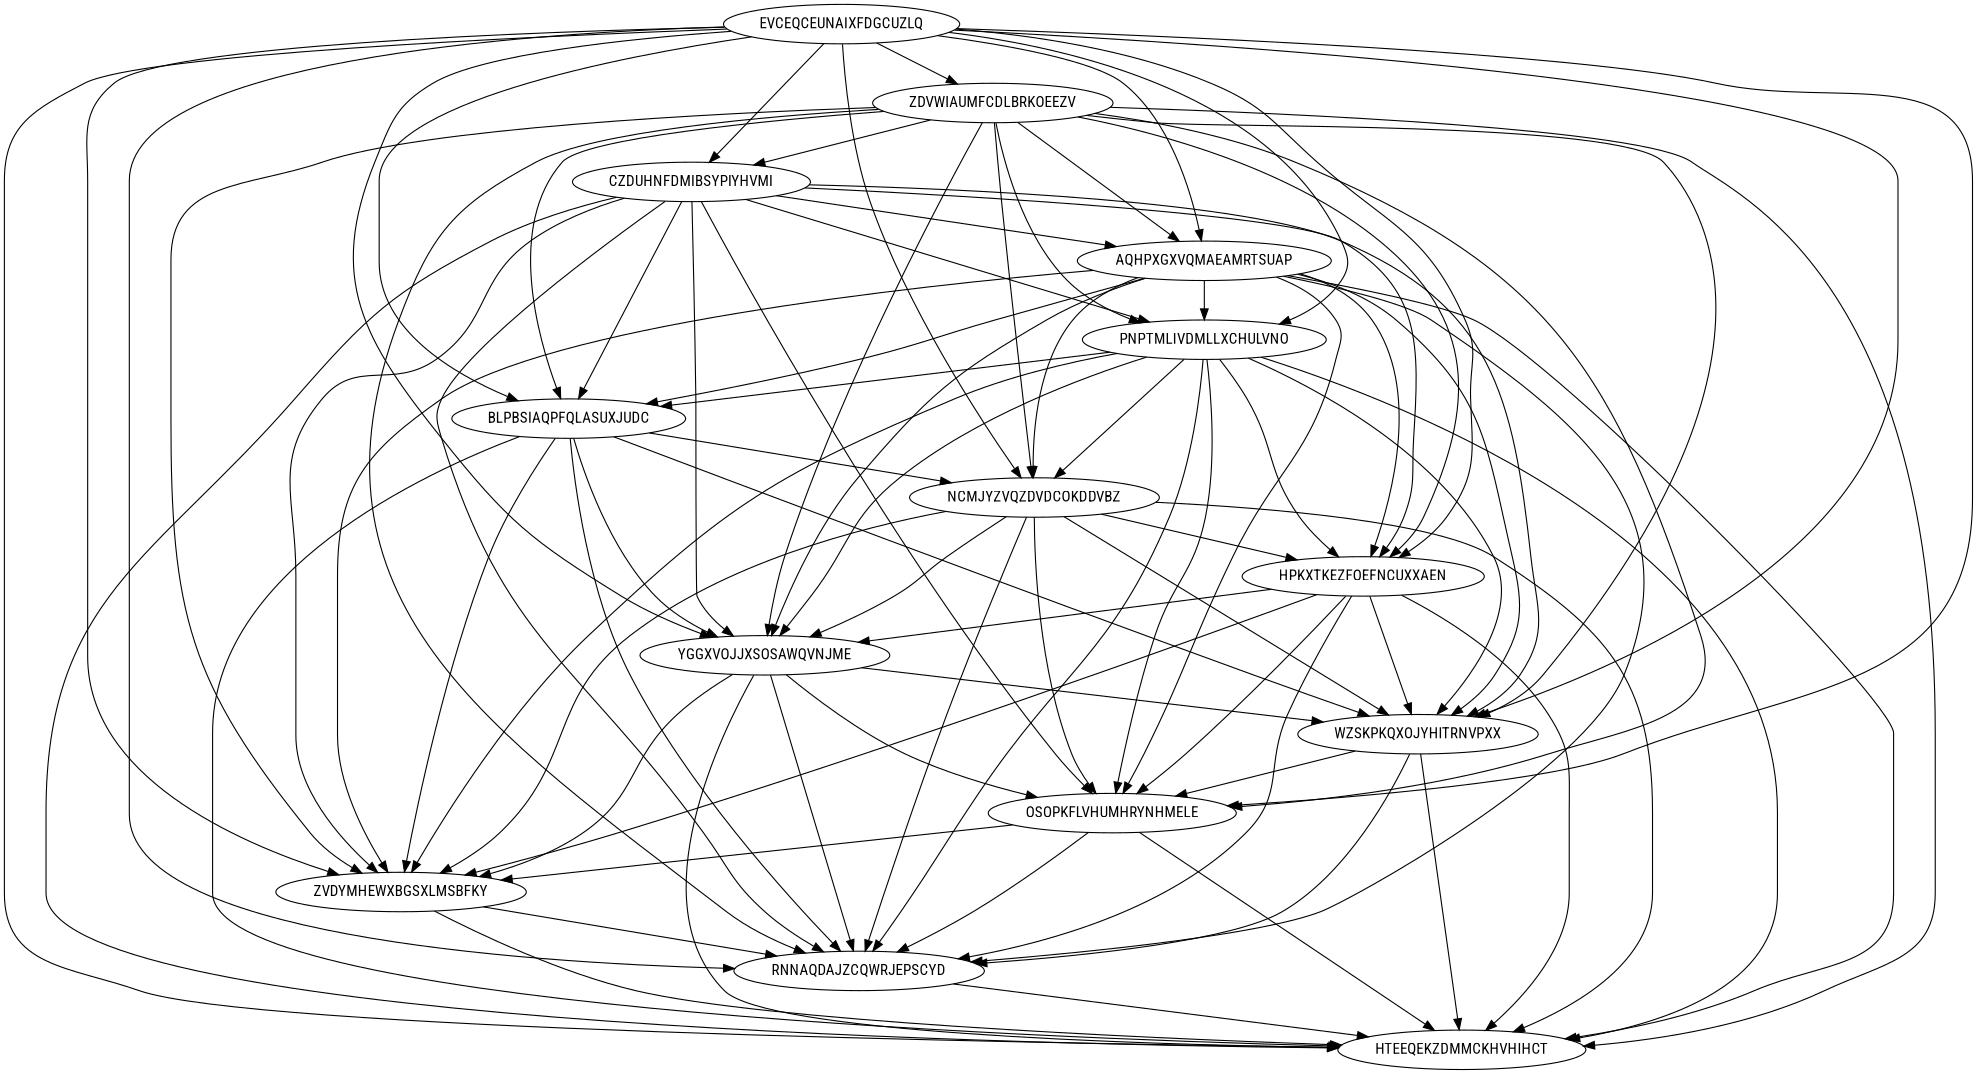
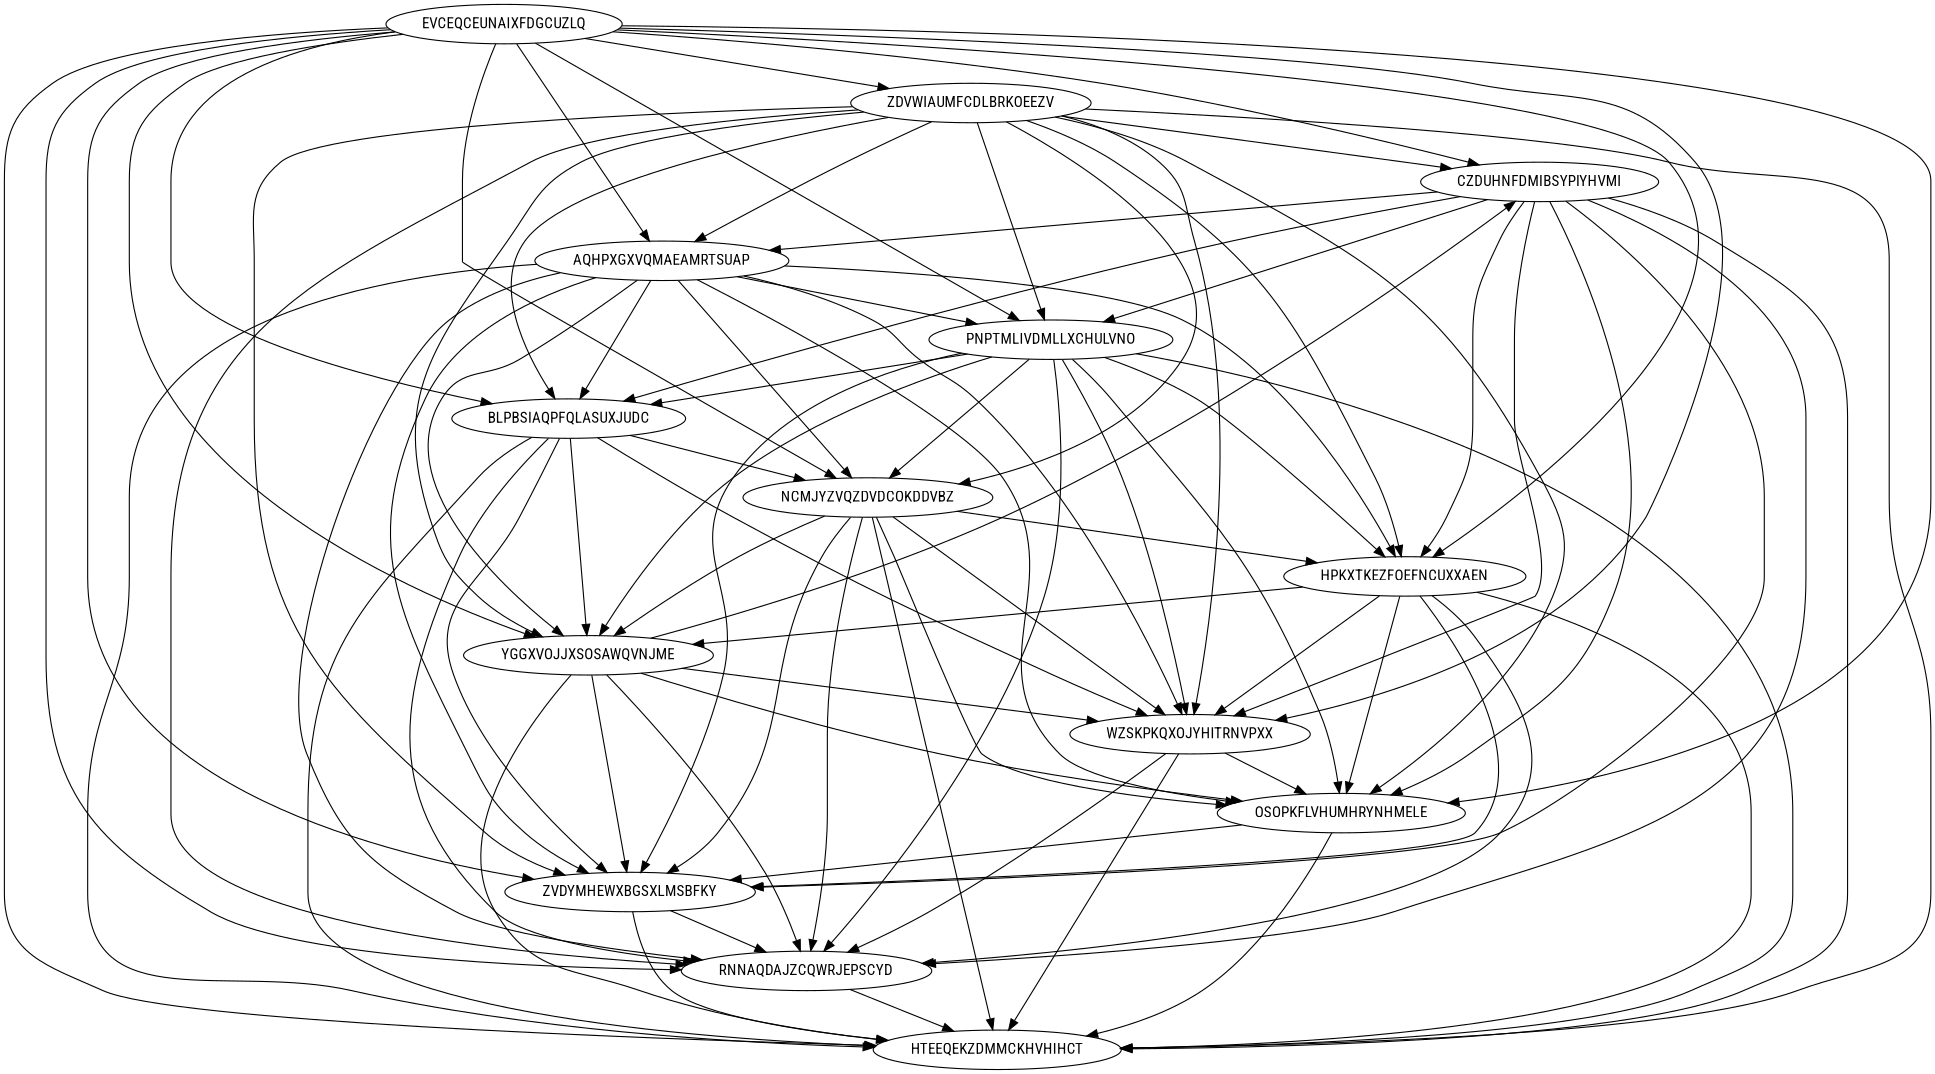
(696, 421) -> (1101, 468)
(1001, 894) -> none
